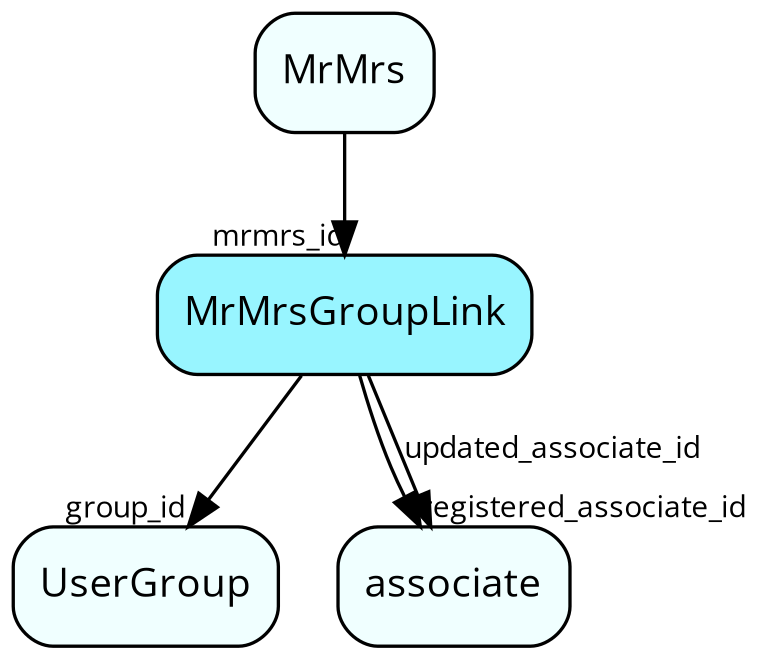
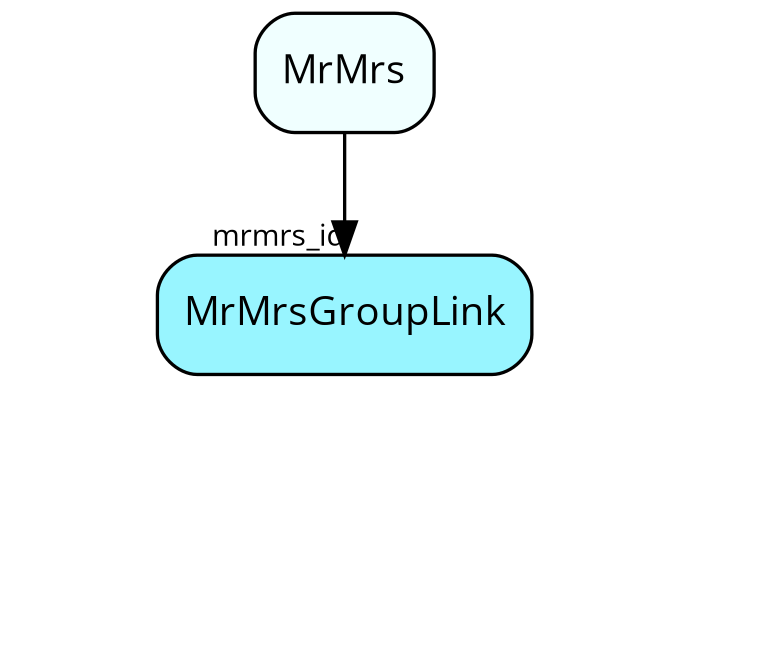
(146, 587) -> none
(454, 587) -> none
